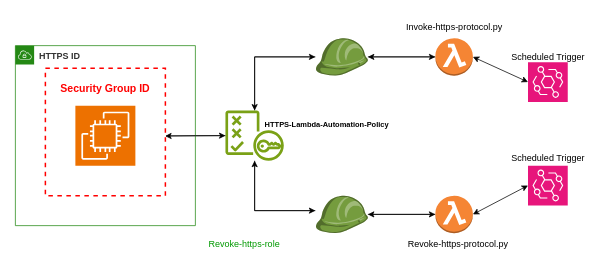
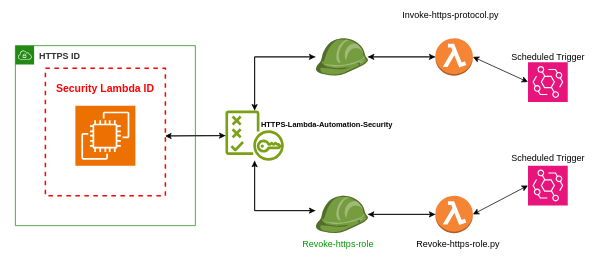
(454, 27) -> (450, 15)
(105, 77) -> (105, 77)
(327, 124) -> (327, 124)
(244, 244) -> (338, 244)
(458, 244) -> (458, 244)
